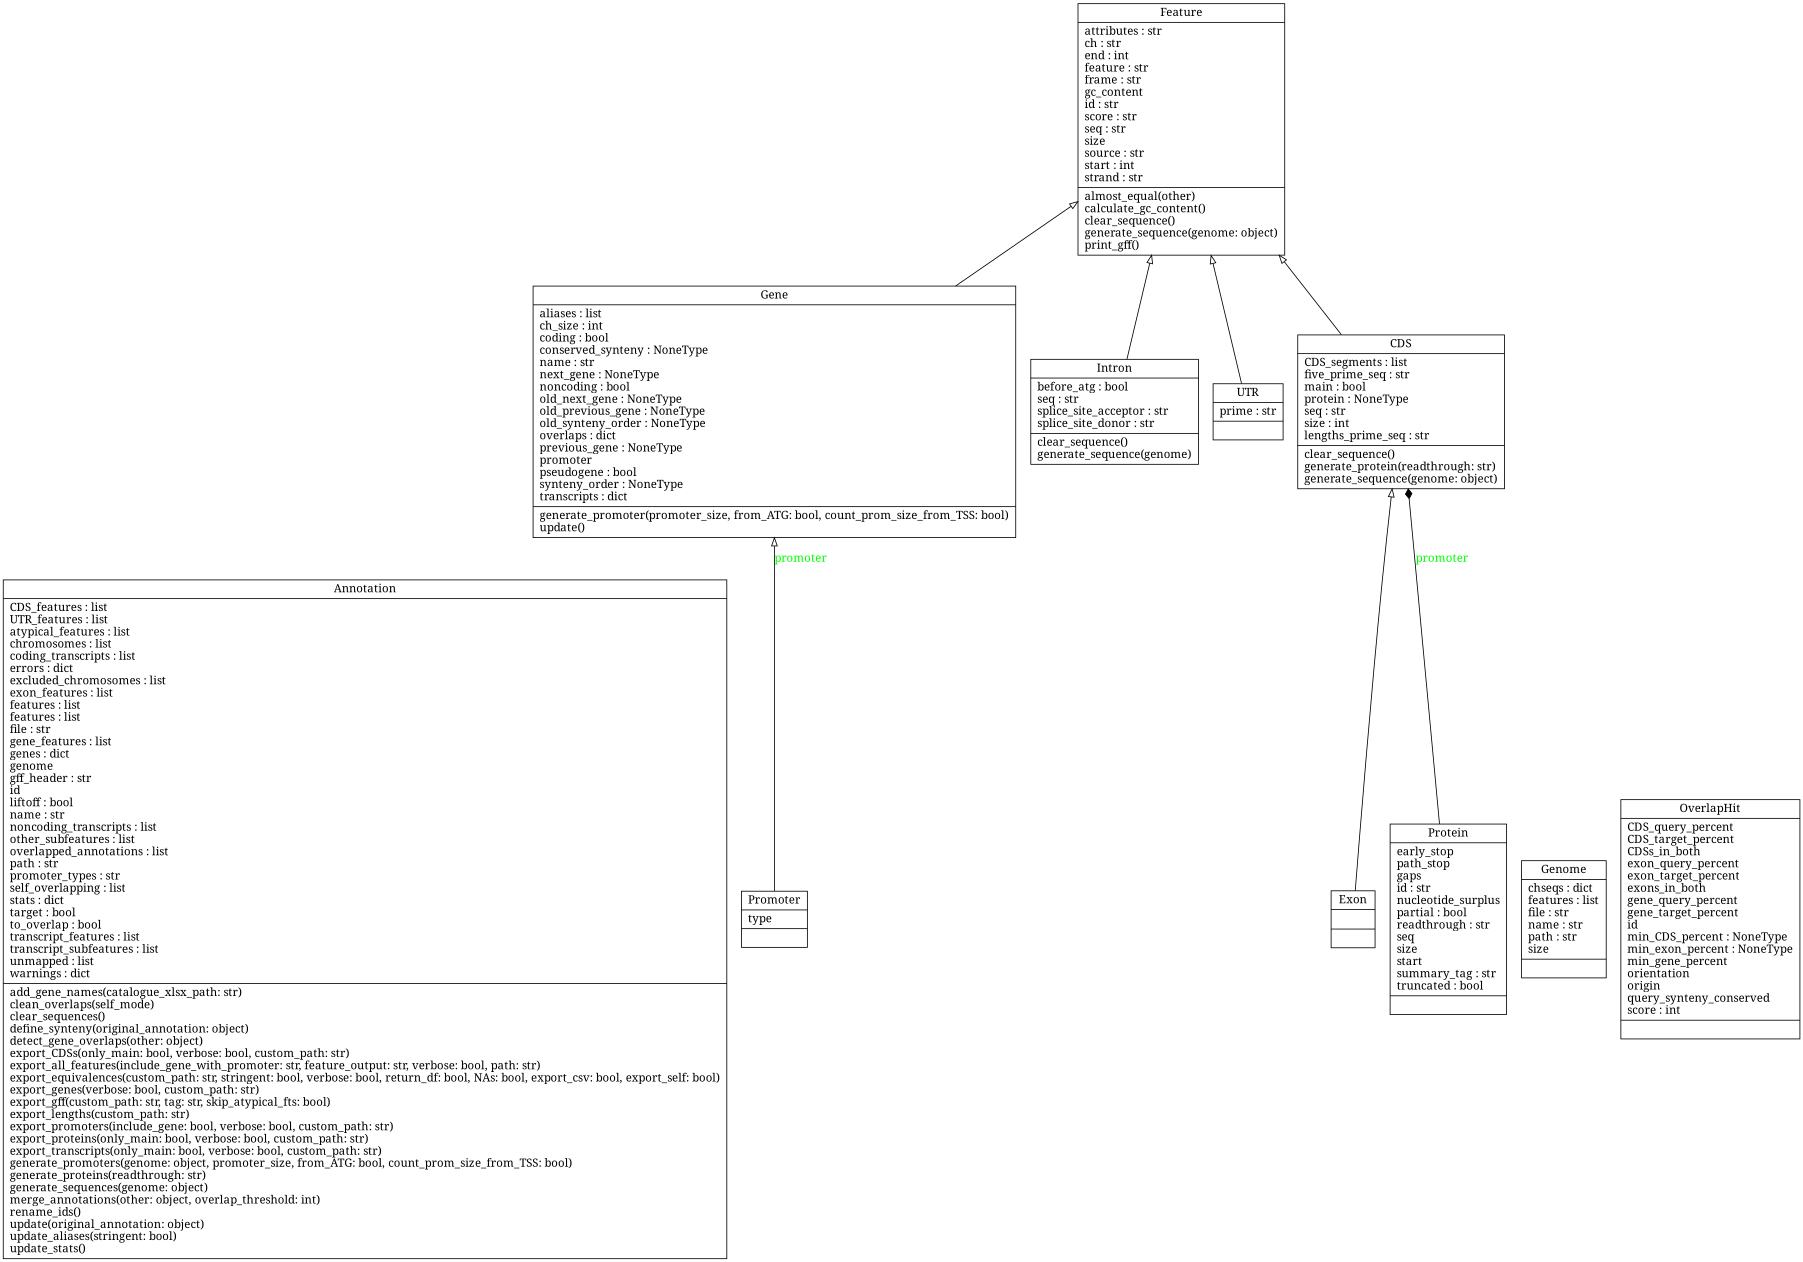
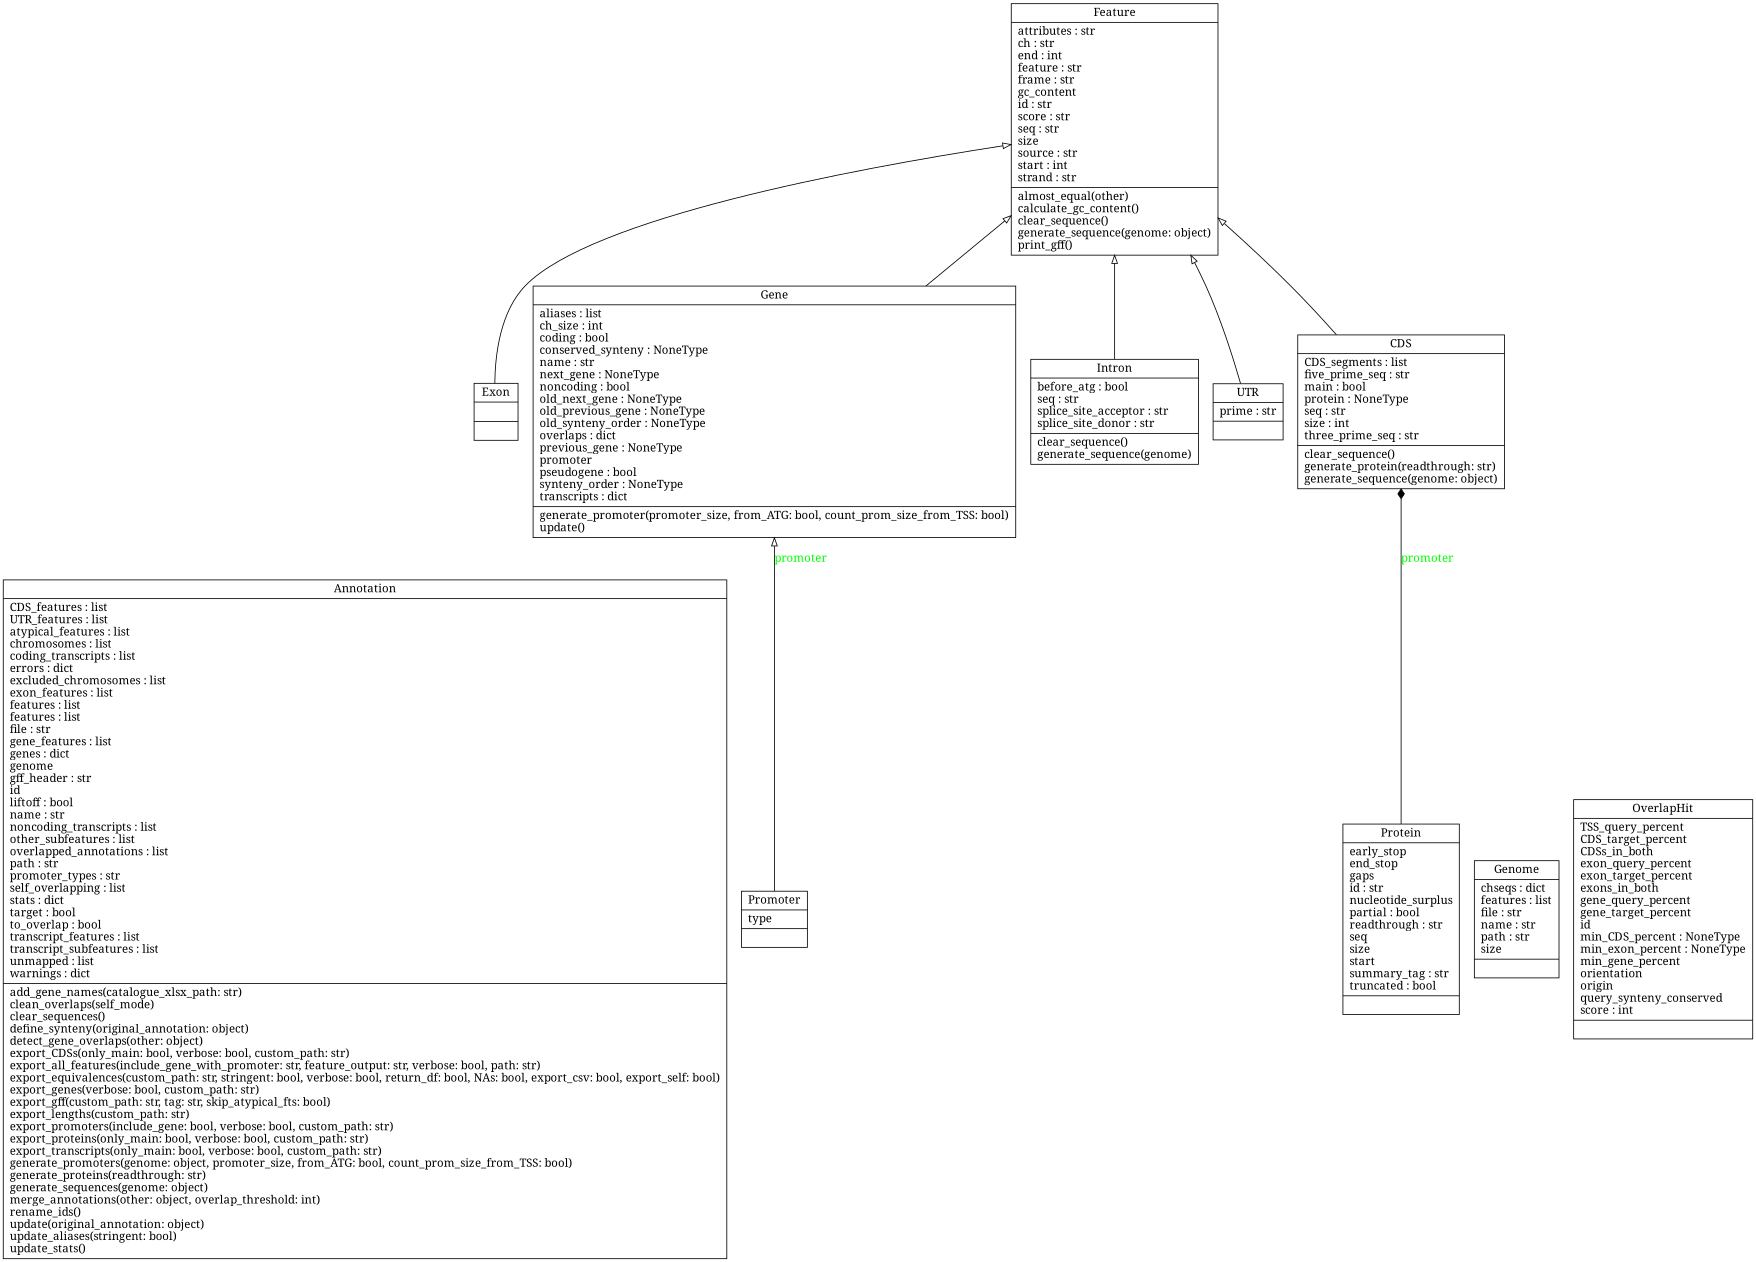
(1367, 436) -> (1362, 436)
(1372, 694) -> (706, 206)
(1681, 827) -> (1632, 827)
(1423, 864) -> (1374, 864)
